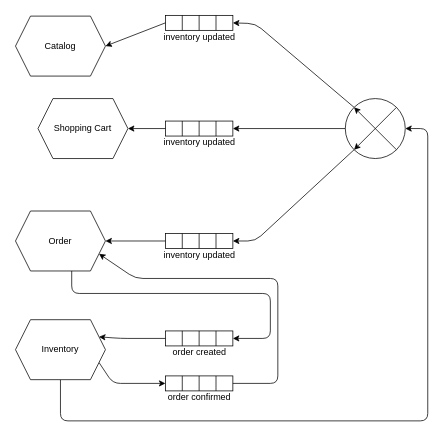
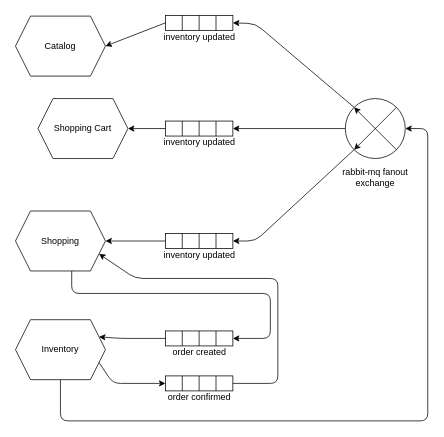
none -> (375, 177)
(60, 241) -> (60, 241)
